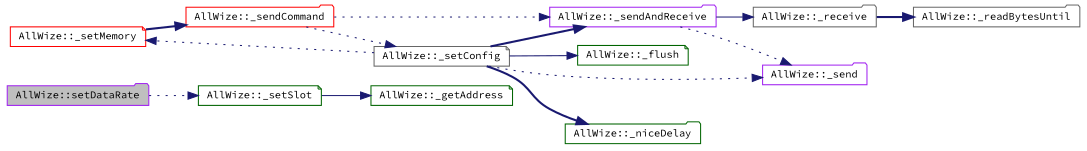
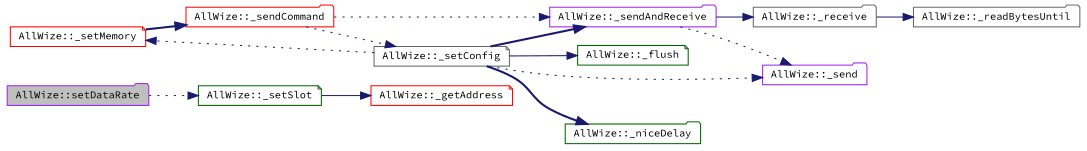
(890, 17) -> (890, 17)
(442, 96) -> (442, 96)
